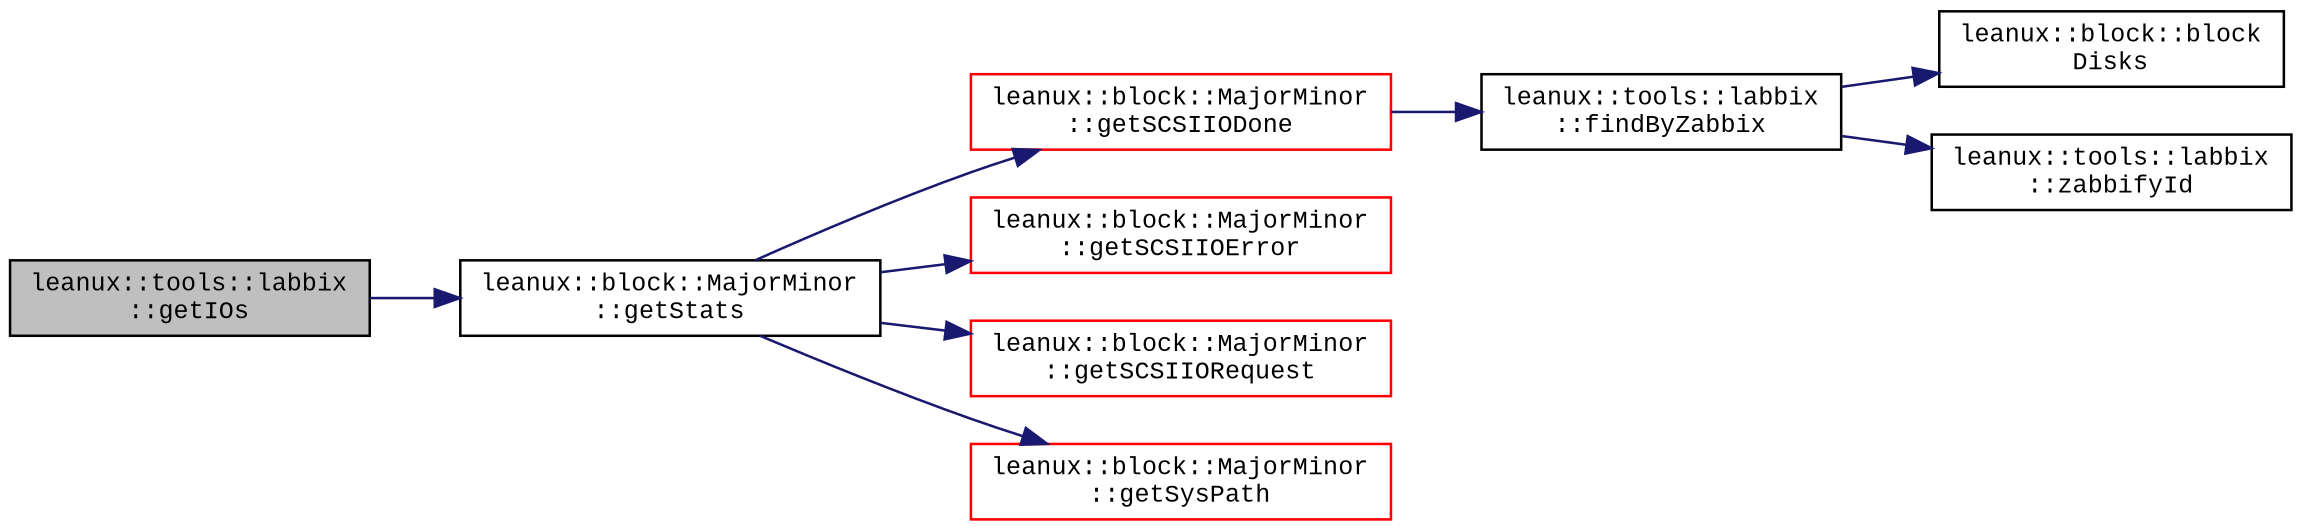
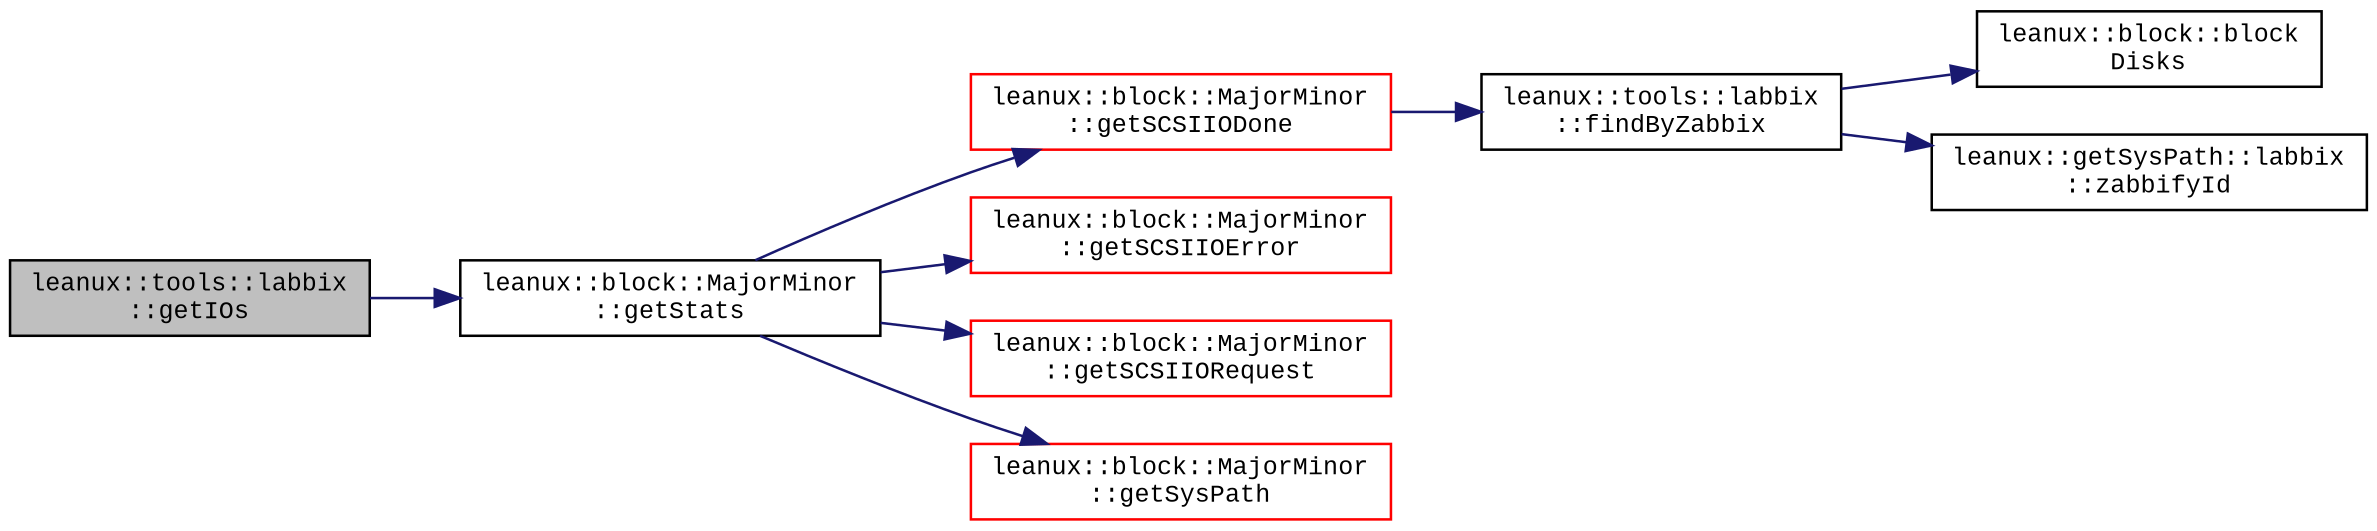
(2112, 172) -> (2149, 172)
